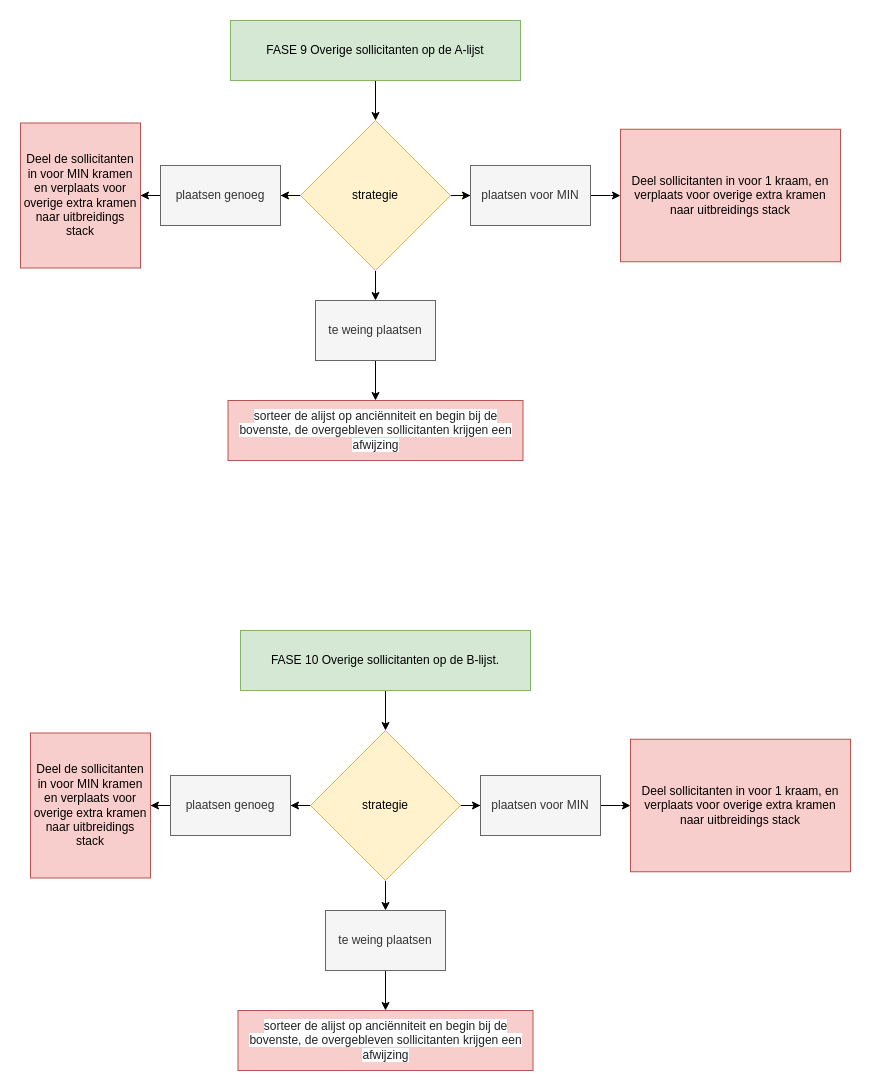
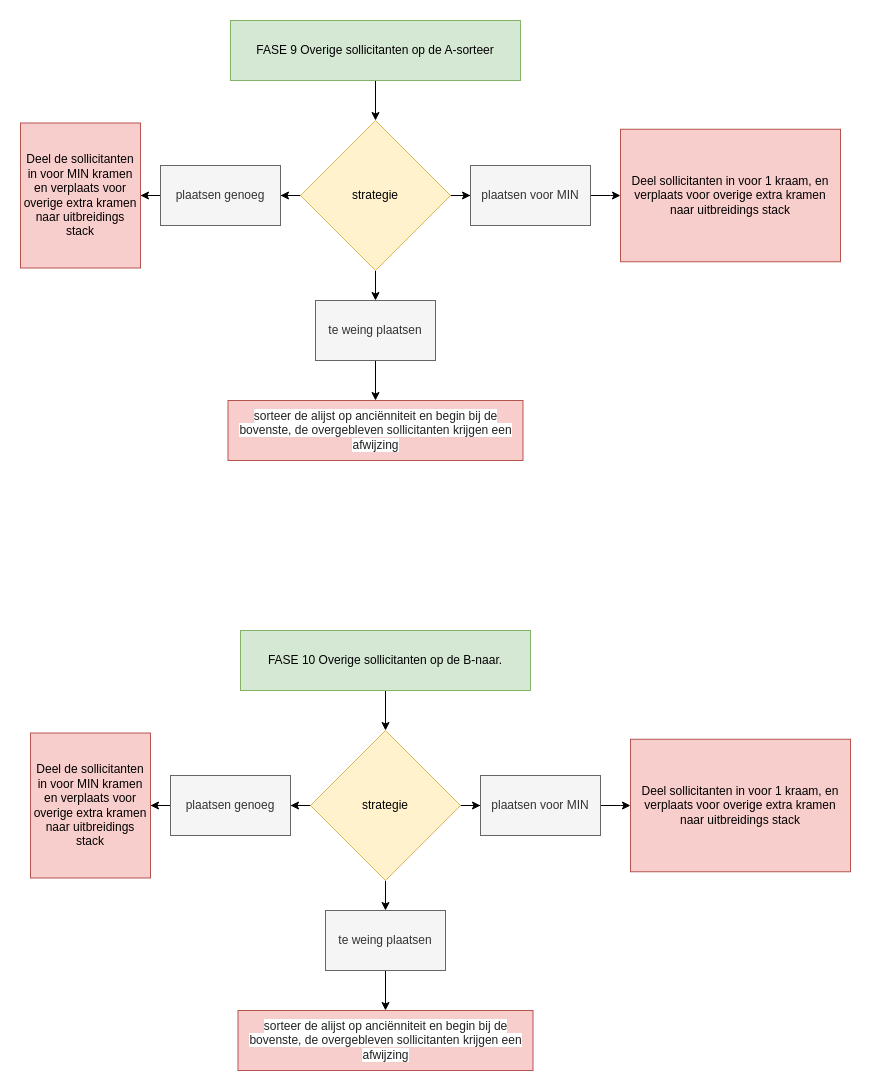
(376, 51) -> (376, 51)
(386, 661) -> (386, 661)
